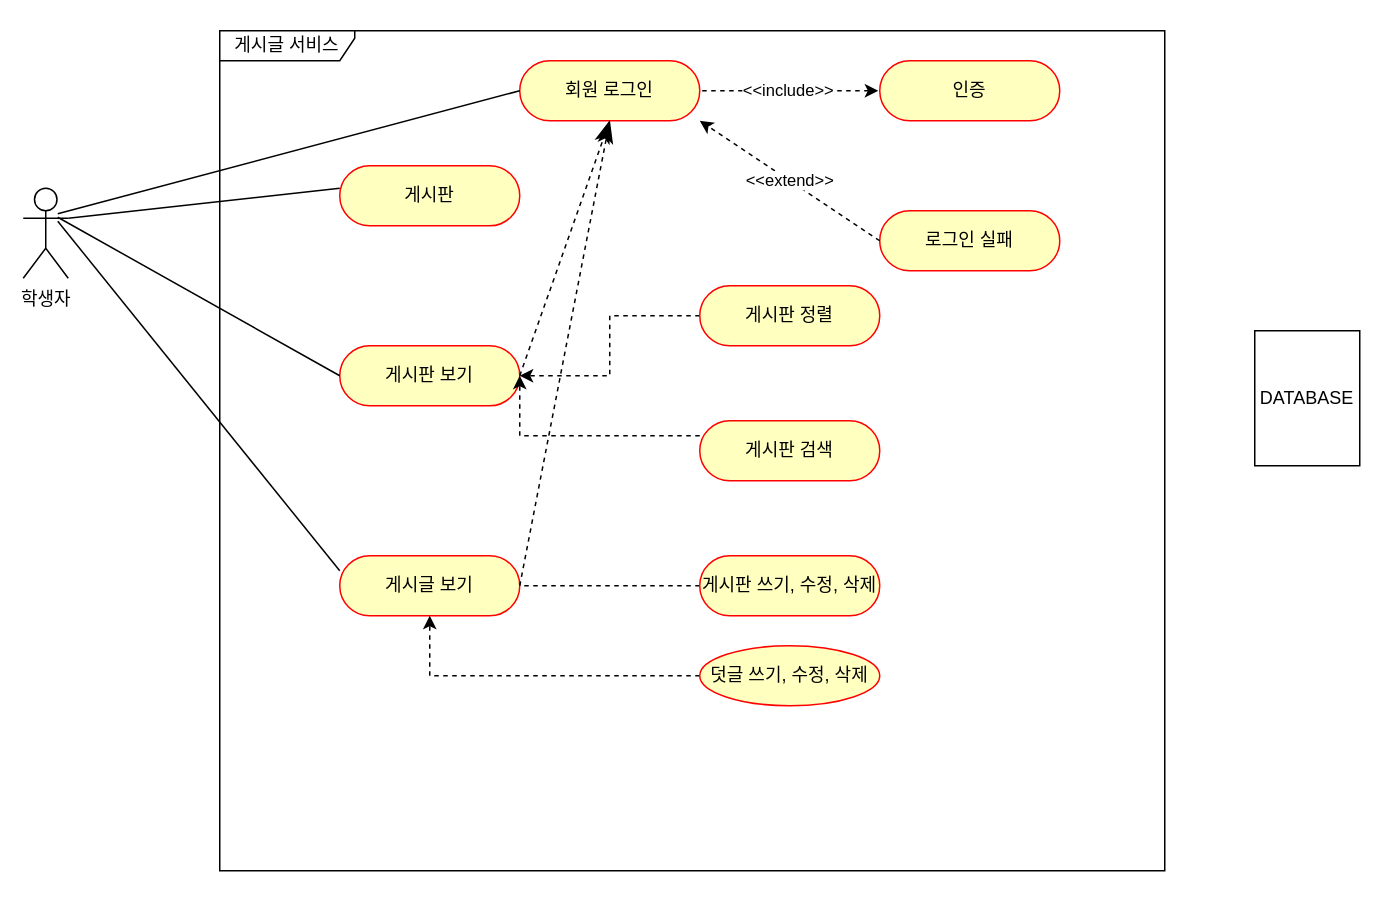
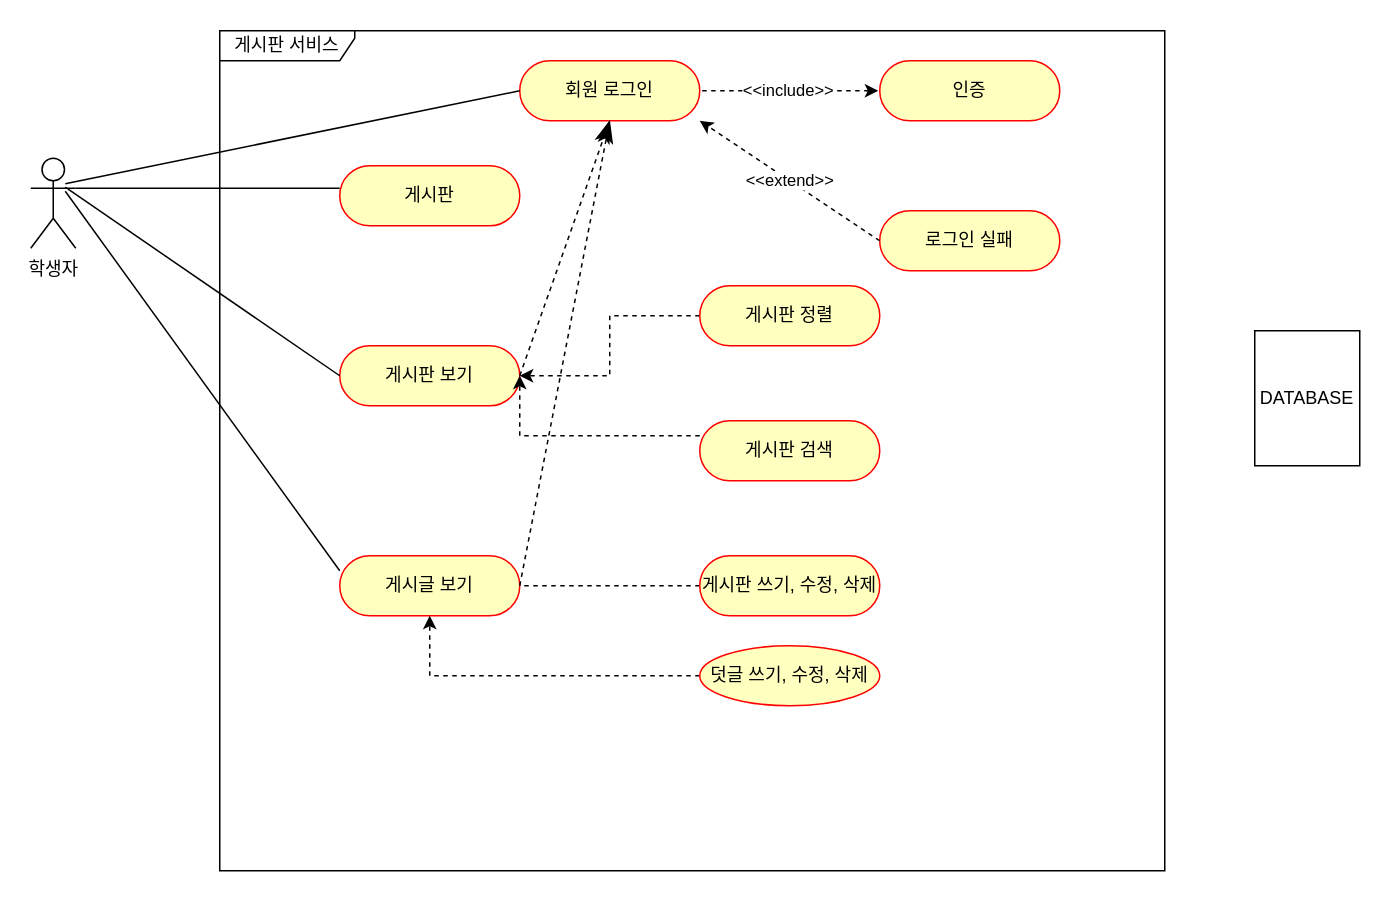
(287, 46) -> (287, 46)
(46, 233) -> (53, 203)
